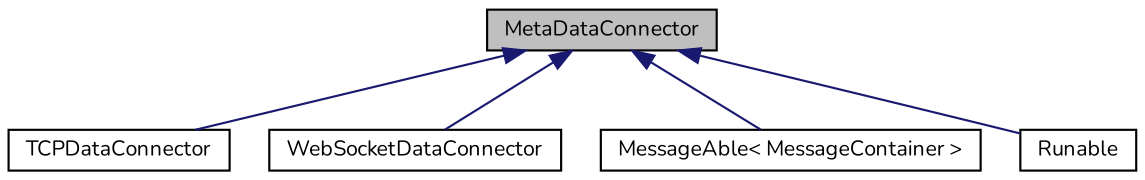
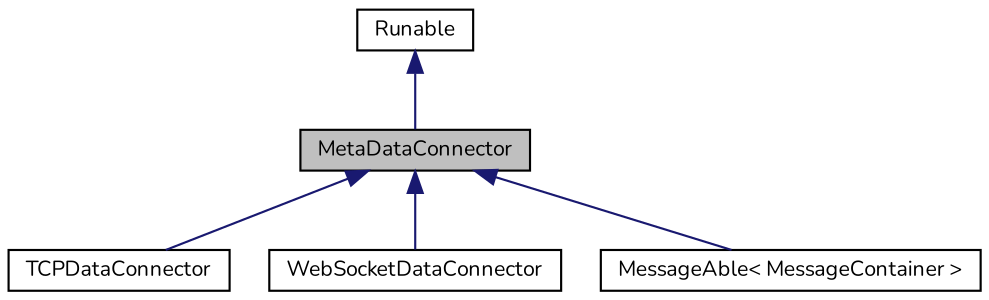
(860, 94) -> (415, 101)
